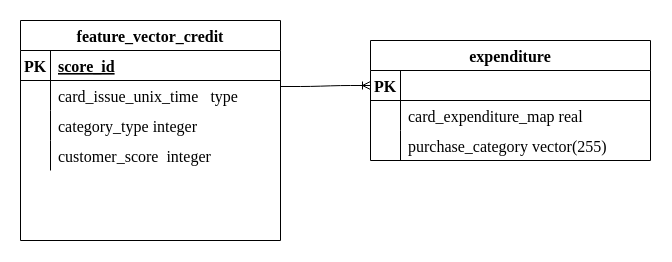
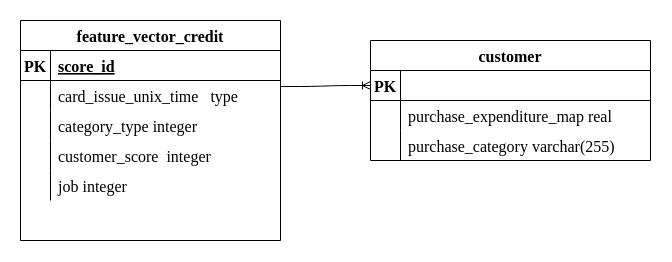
(510, 57) -> (510, 57)
(514, 117) -> (532, 117)
(536, 147) -> (540, 147)
none -> (166, 186)
